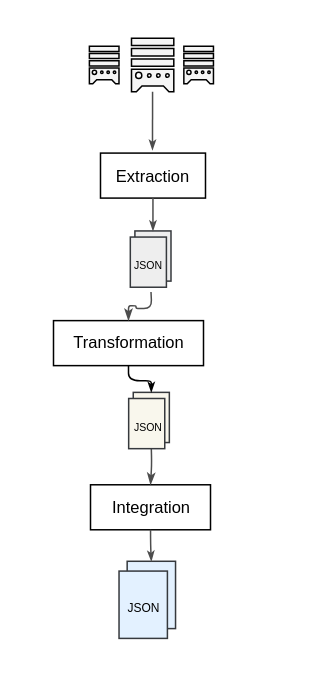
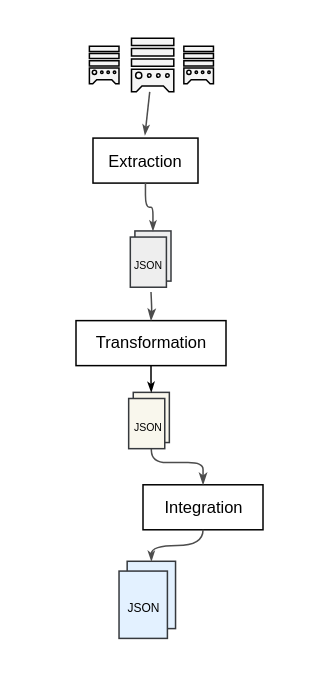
(153, 176) -> (145, 161)
(128, 343) -> (151, 343)
(150, 507) -> (203, 507)
